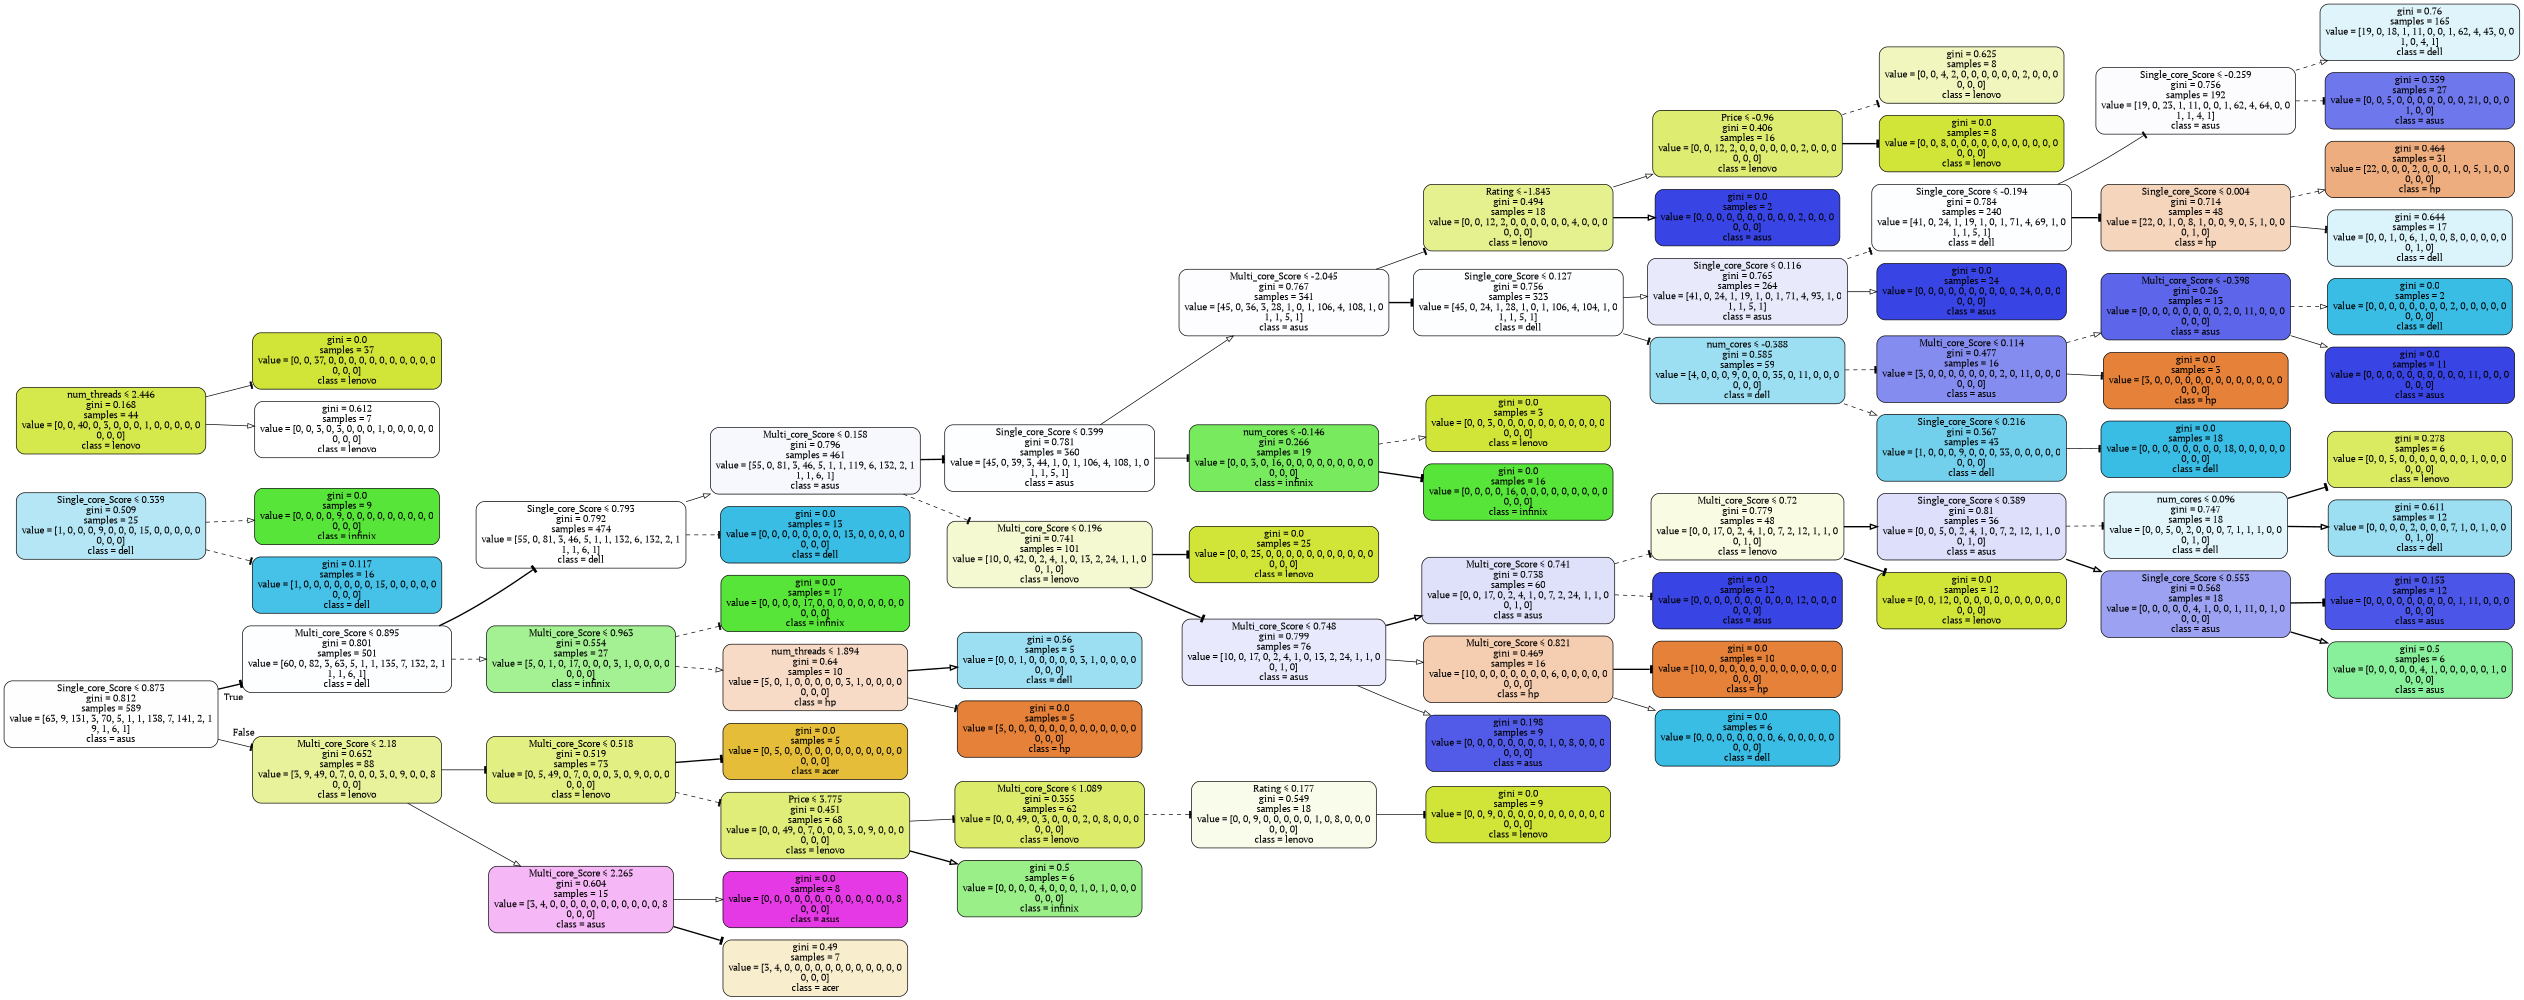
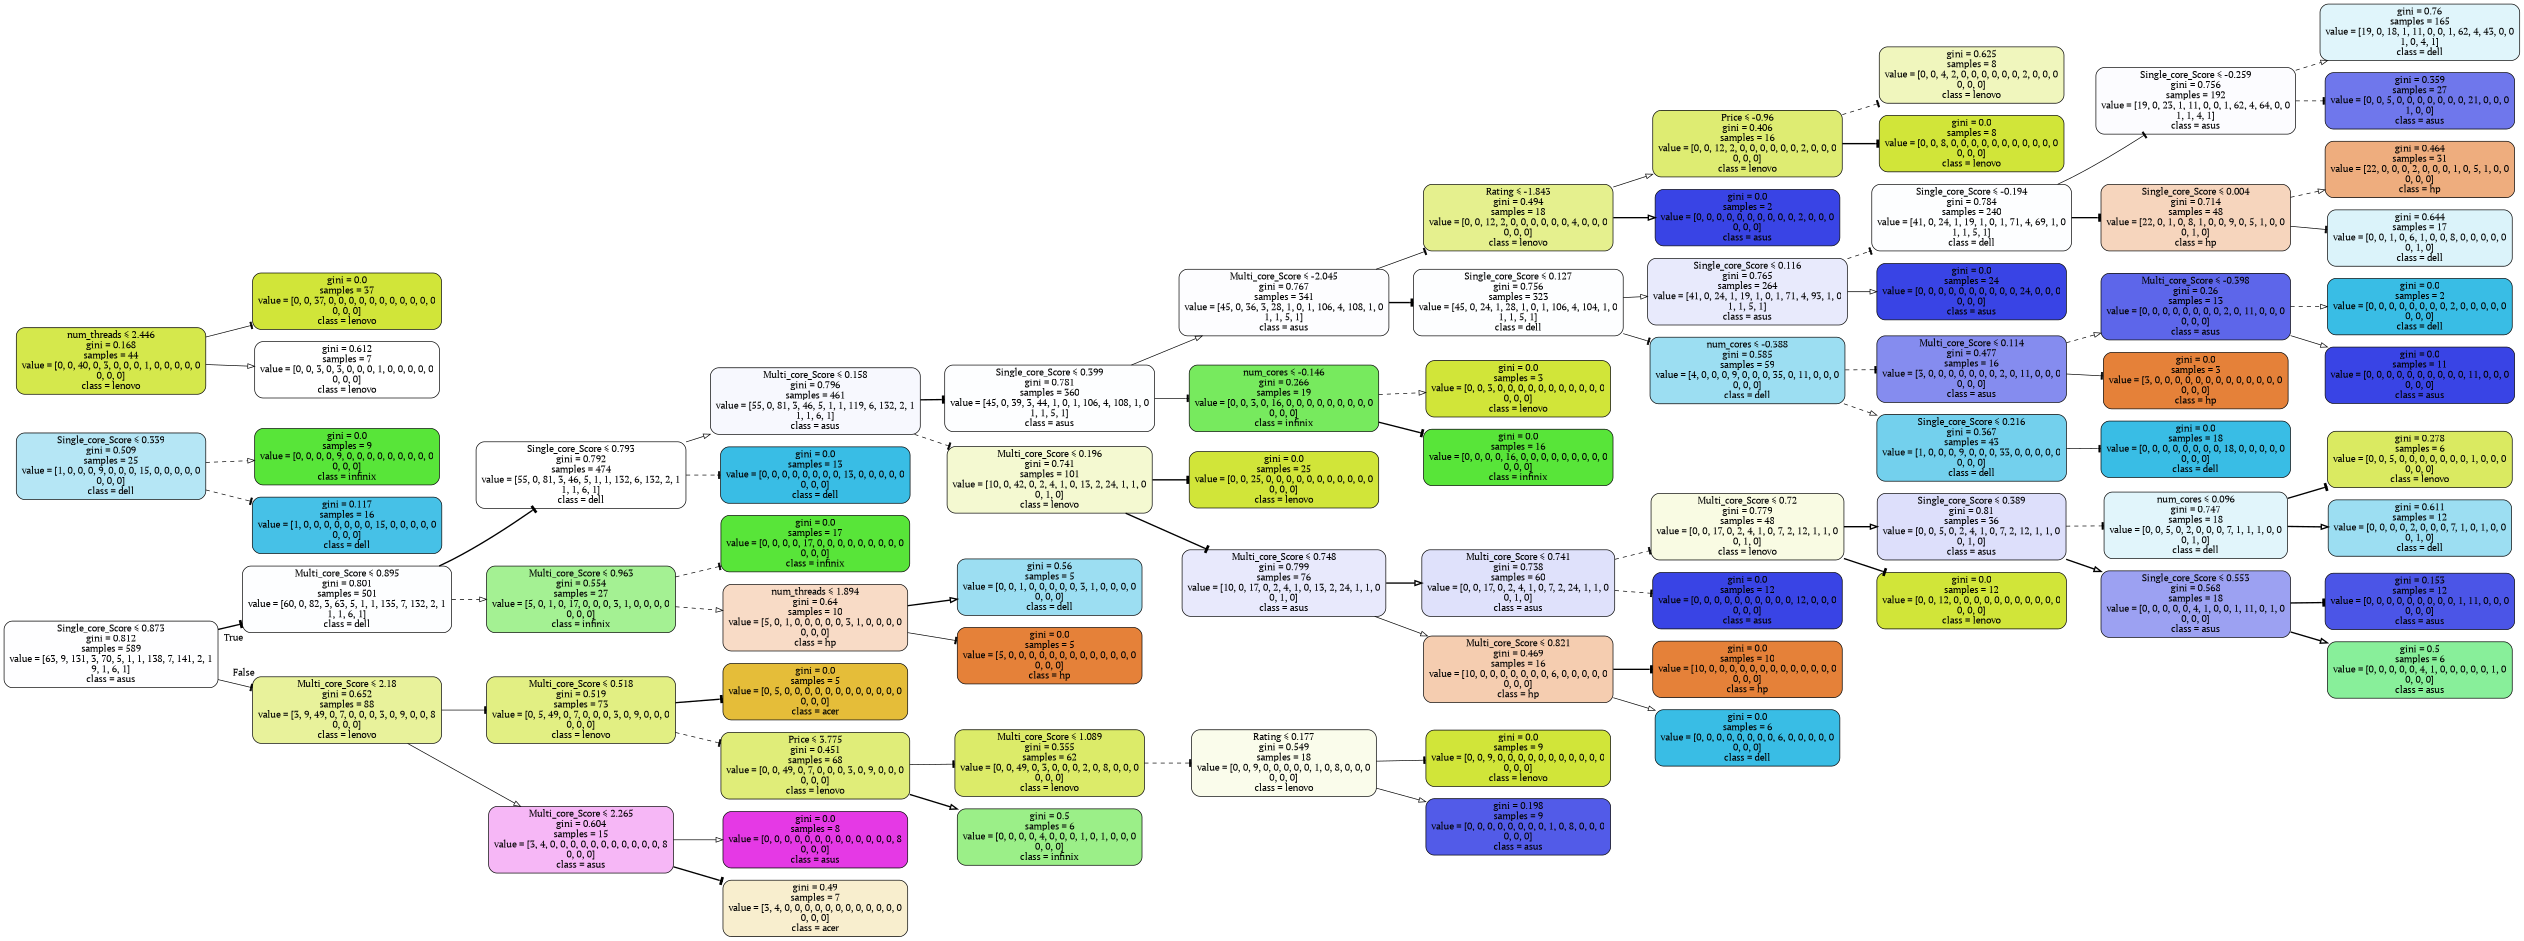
(1391, 700) -> (1398, 794)
